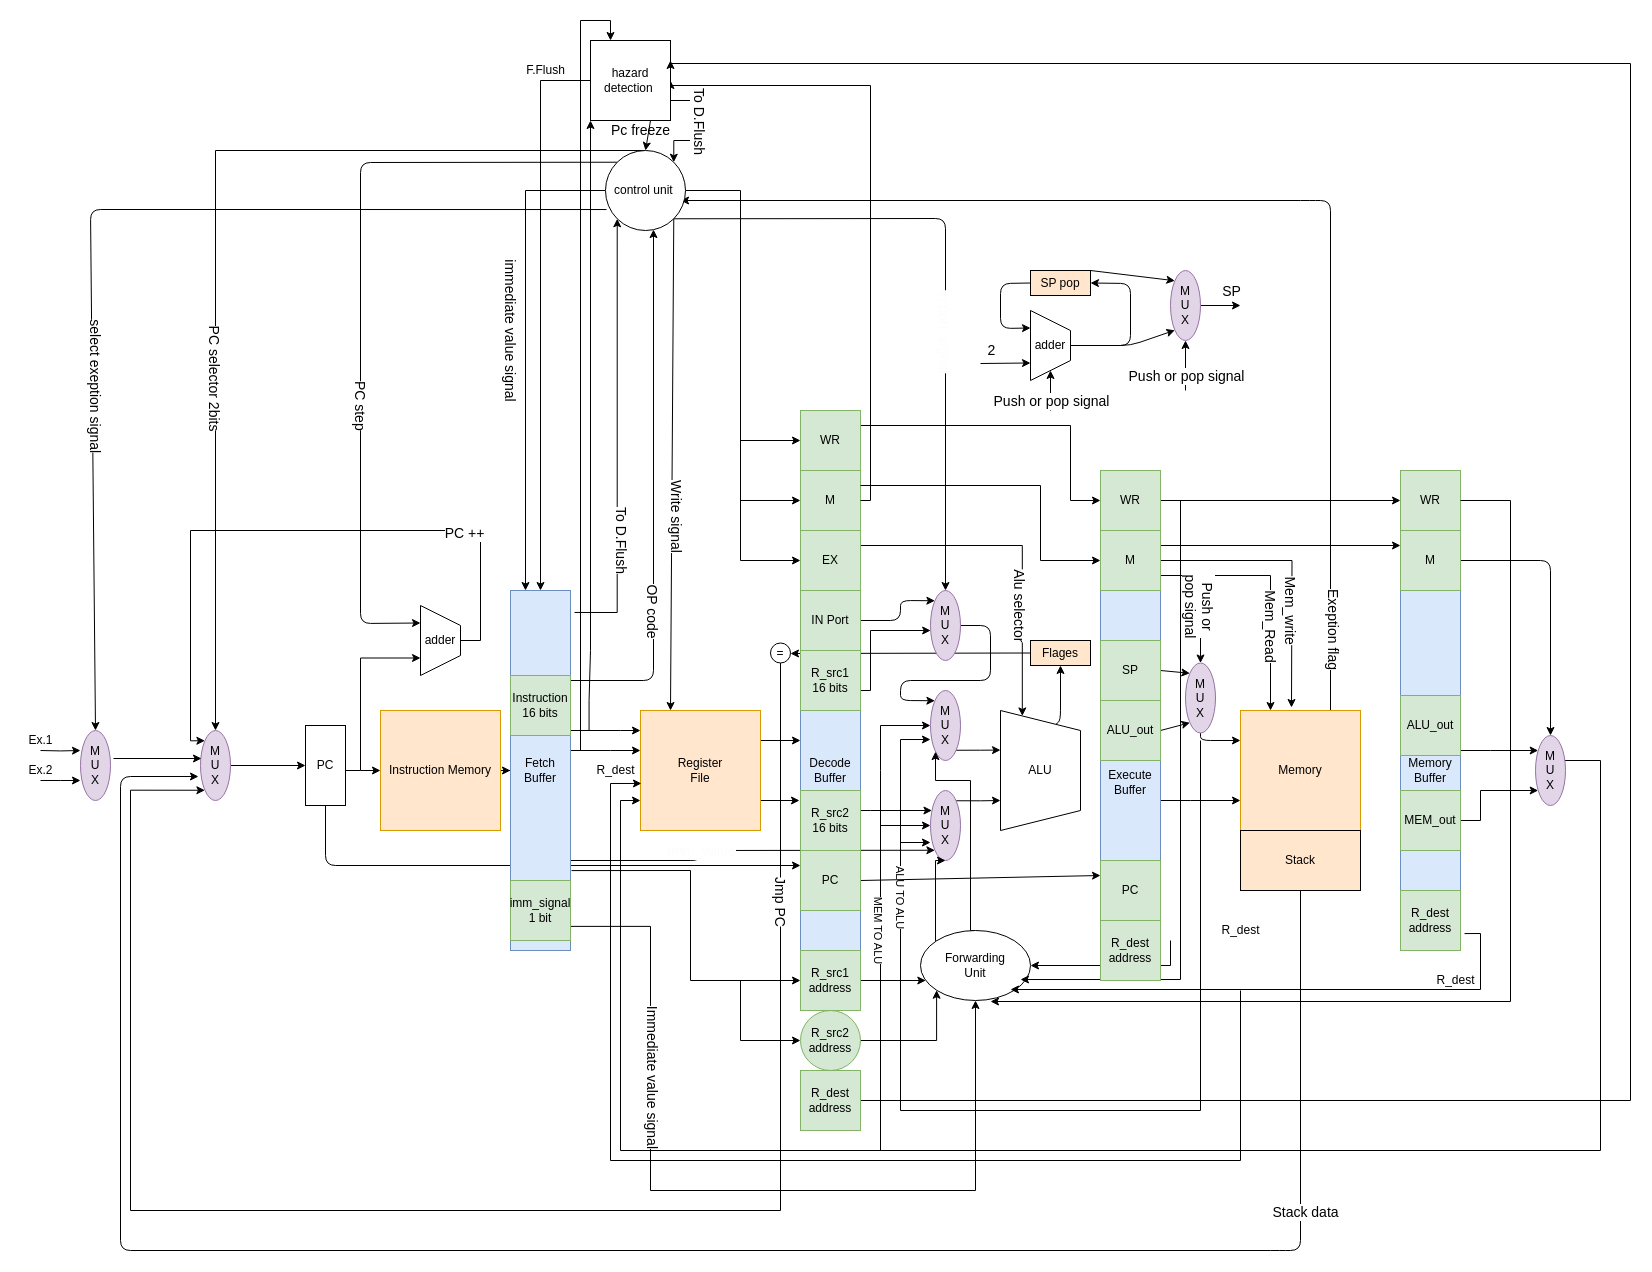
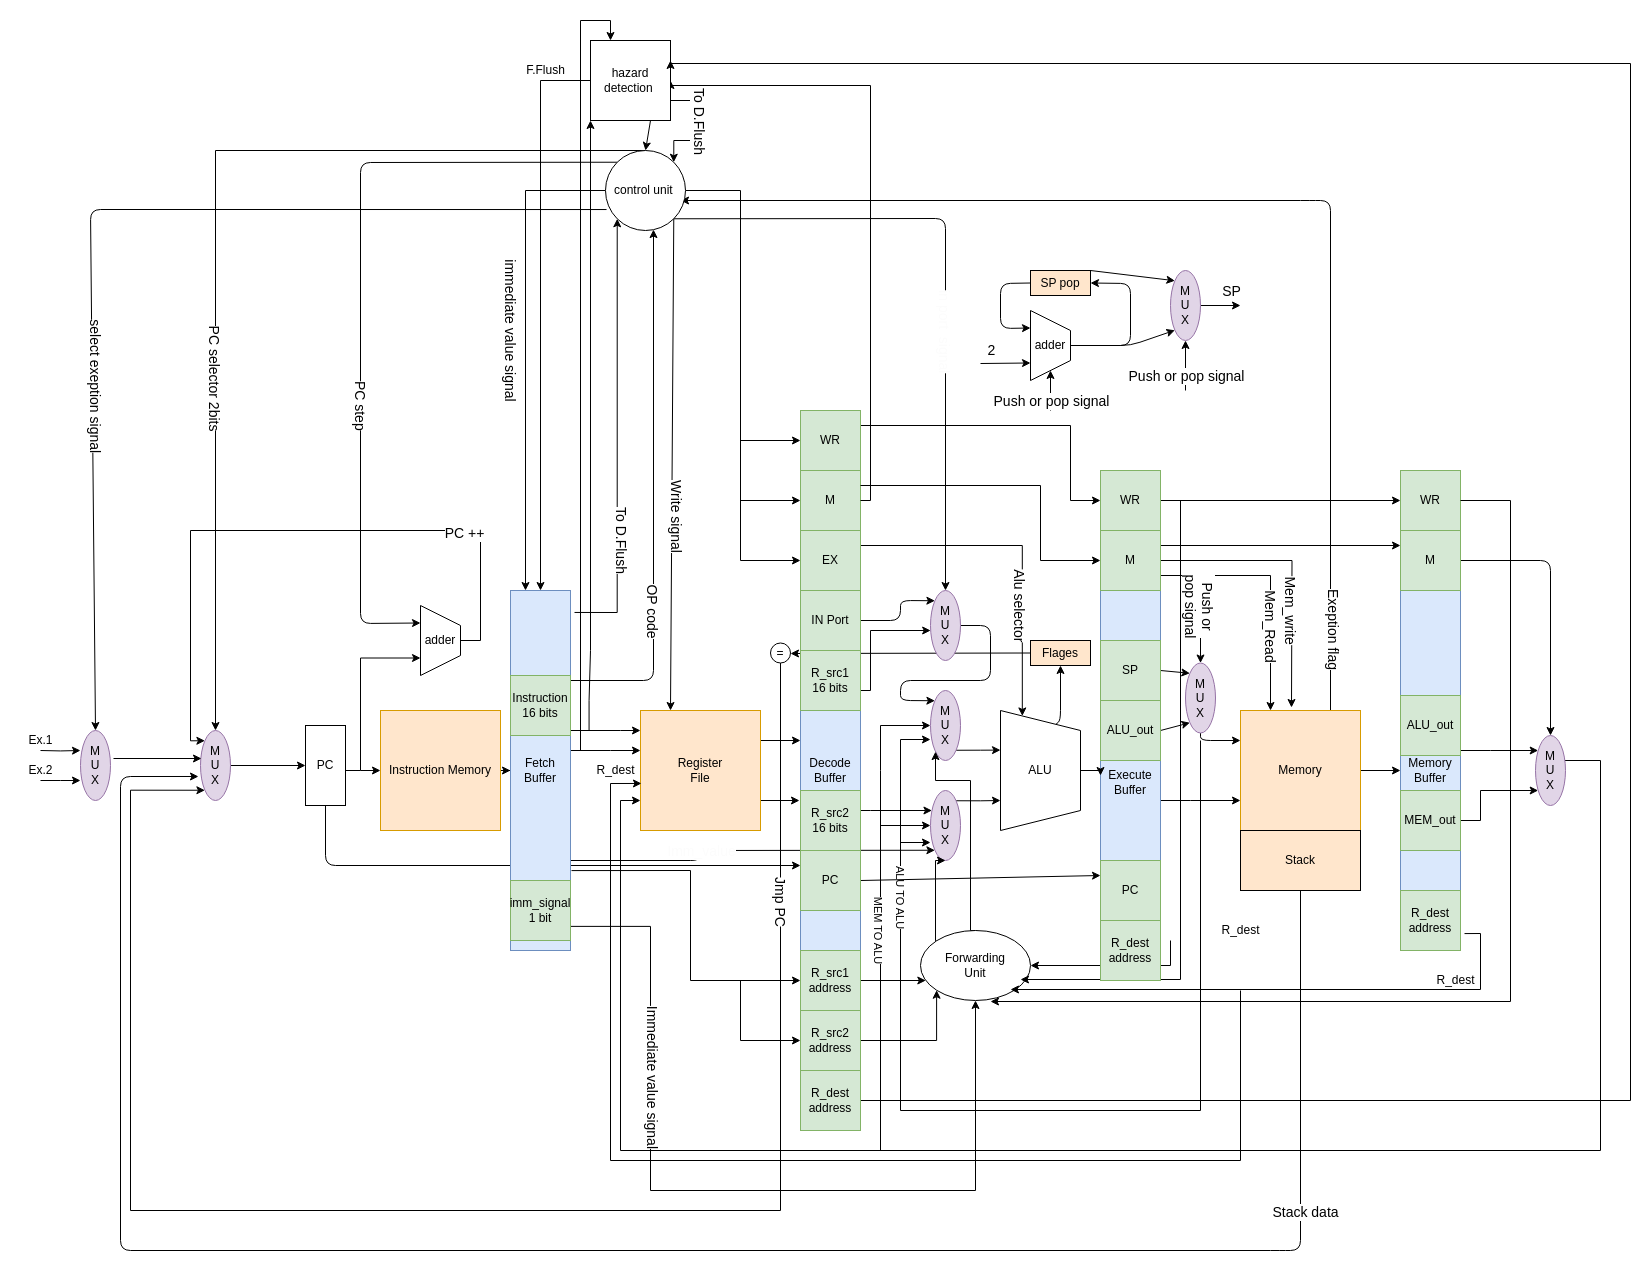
(641, 131) -> none
none -> (1091, 771)
none -> (1377, 771)
(831, 1041) -> (831, 1041)
